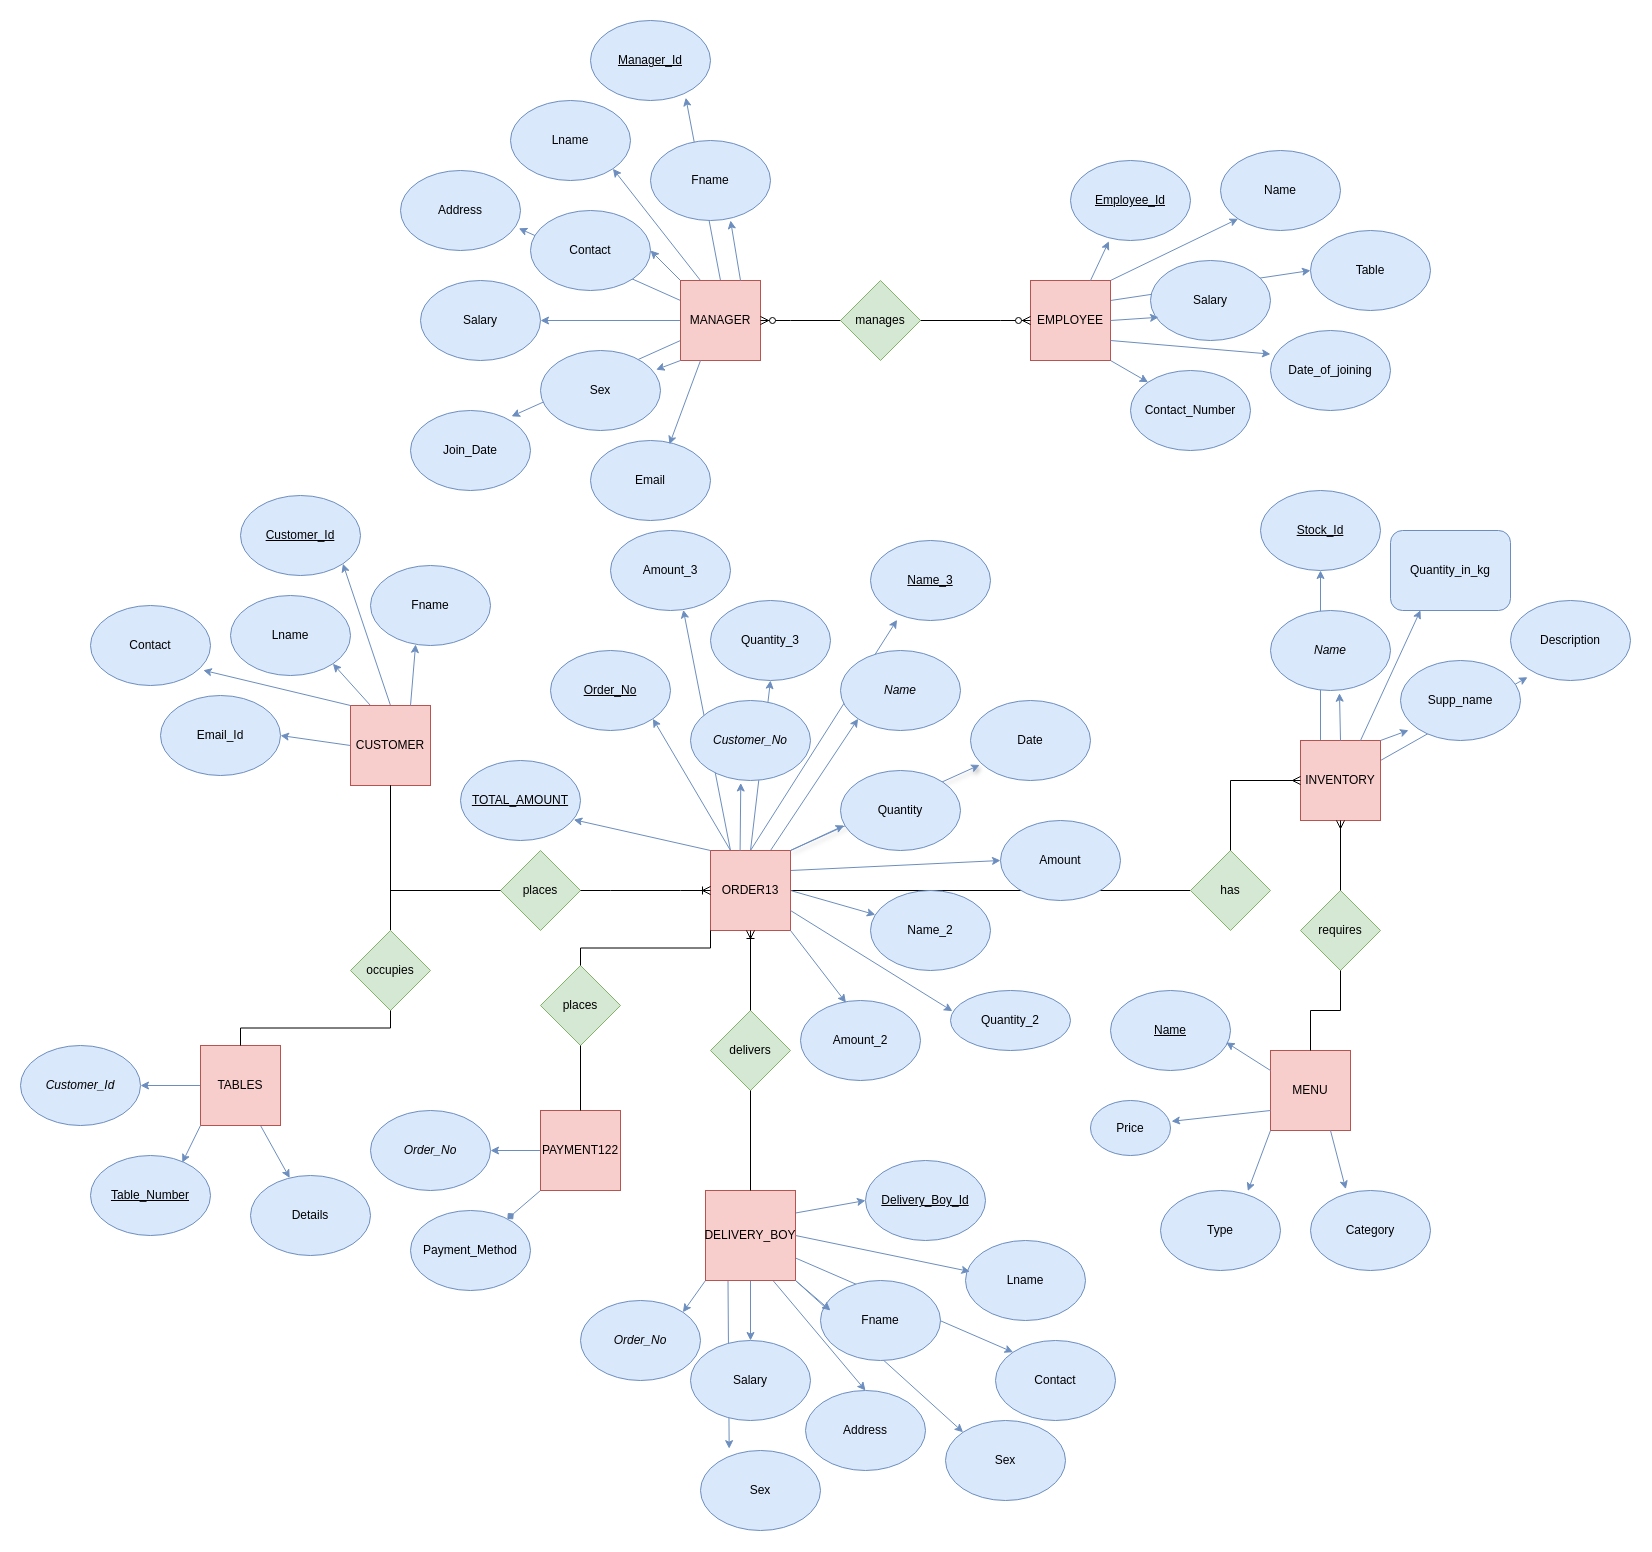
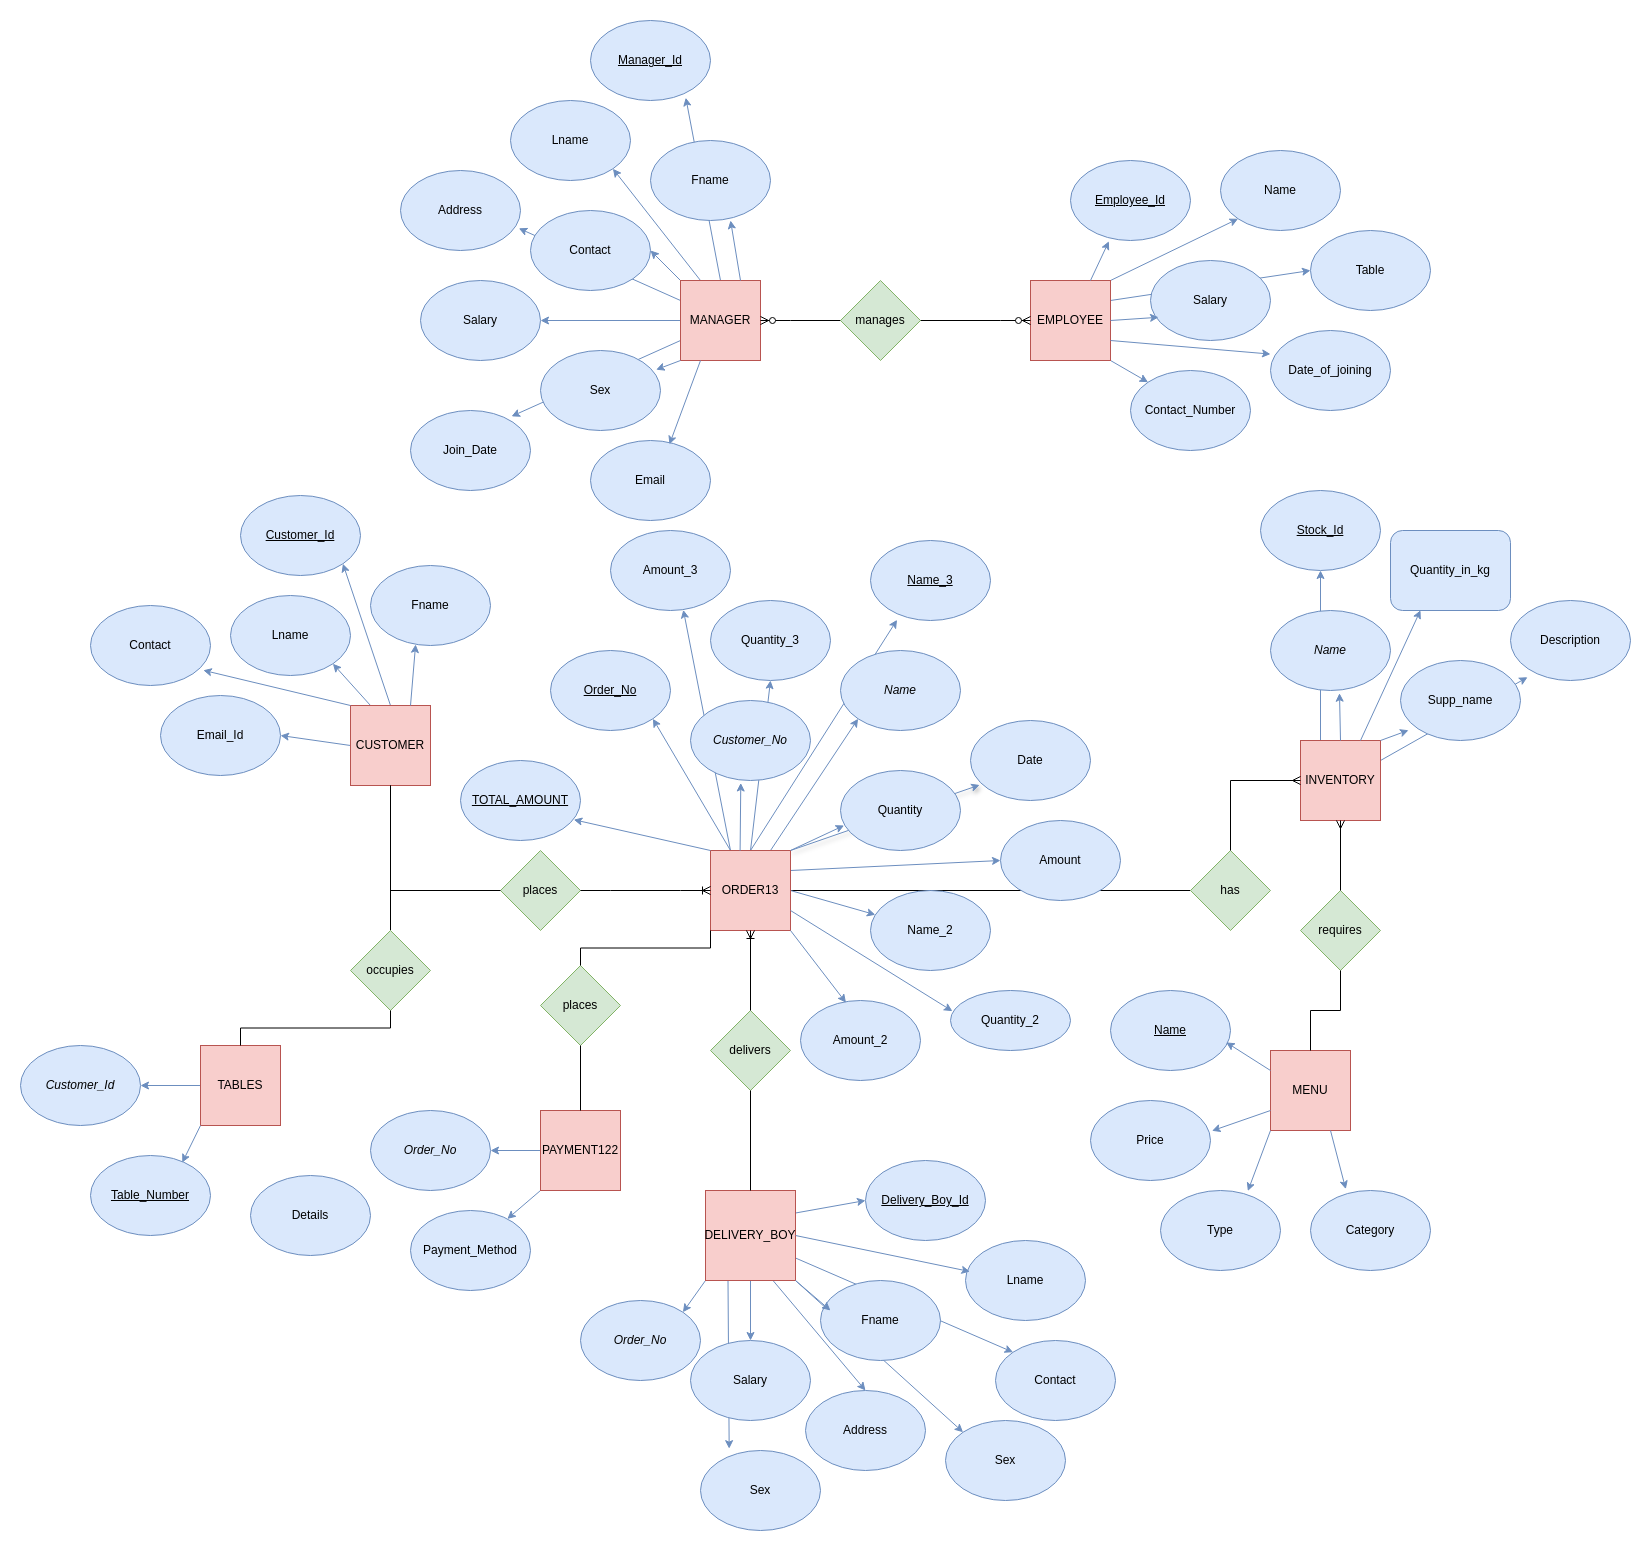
(1031, 741) -> (1031, 761)
(1131, 1128) -> (1151, 1141)
(273, 1149) -> none
(514, 1213) -> (514, 1213)
